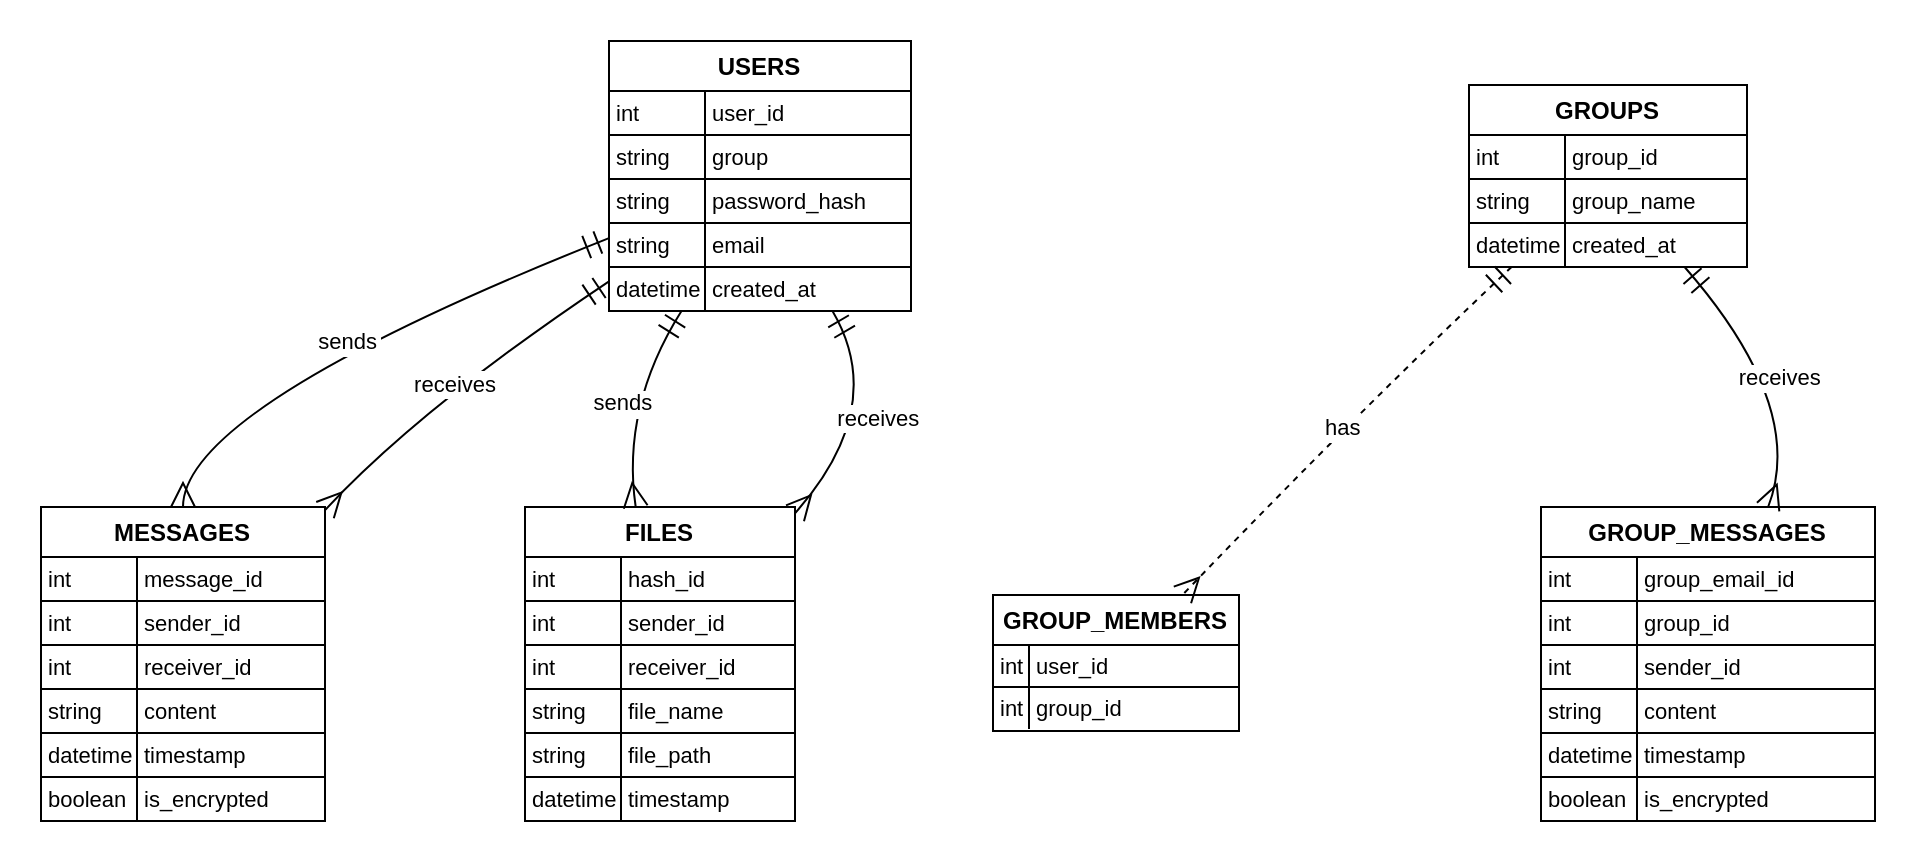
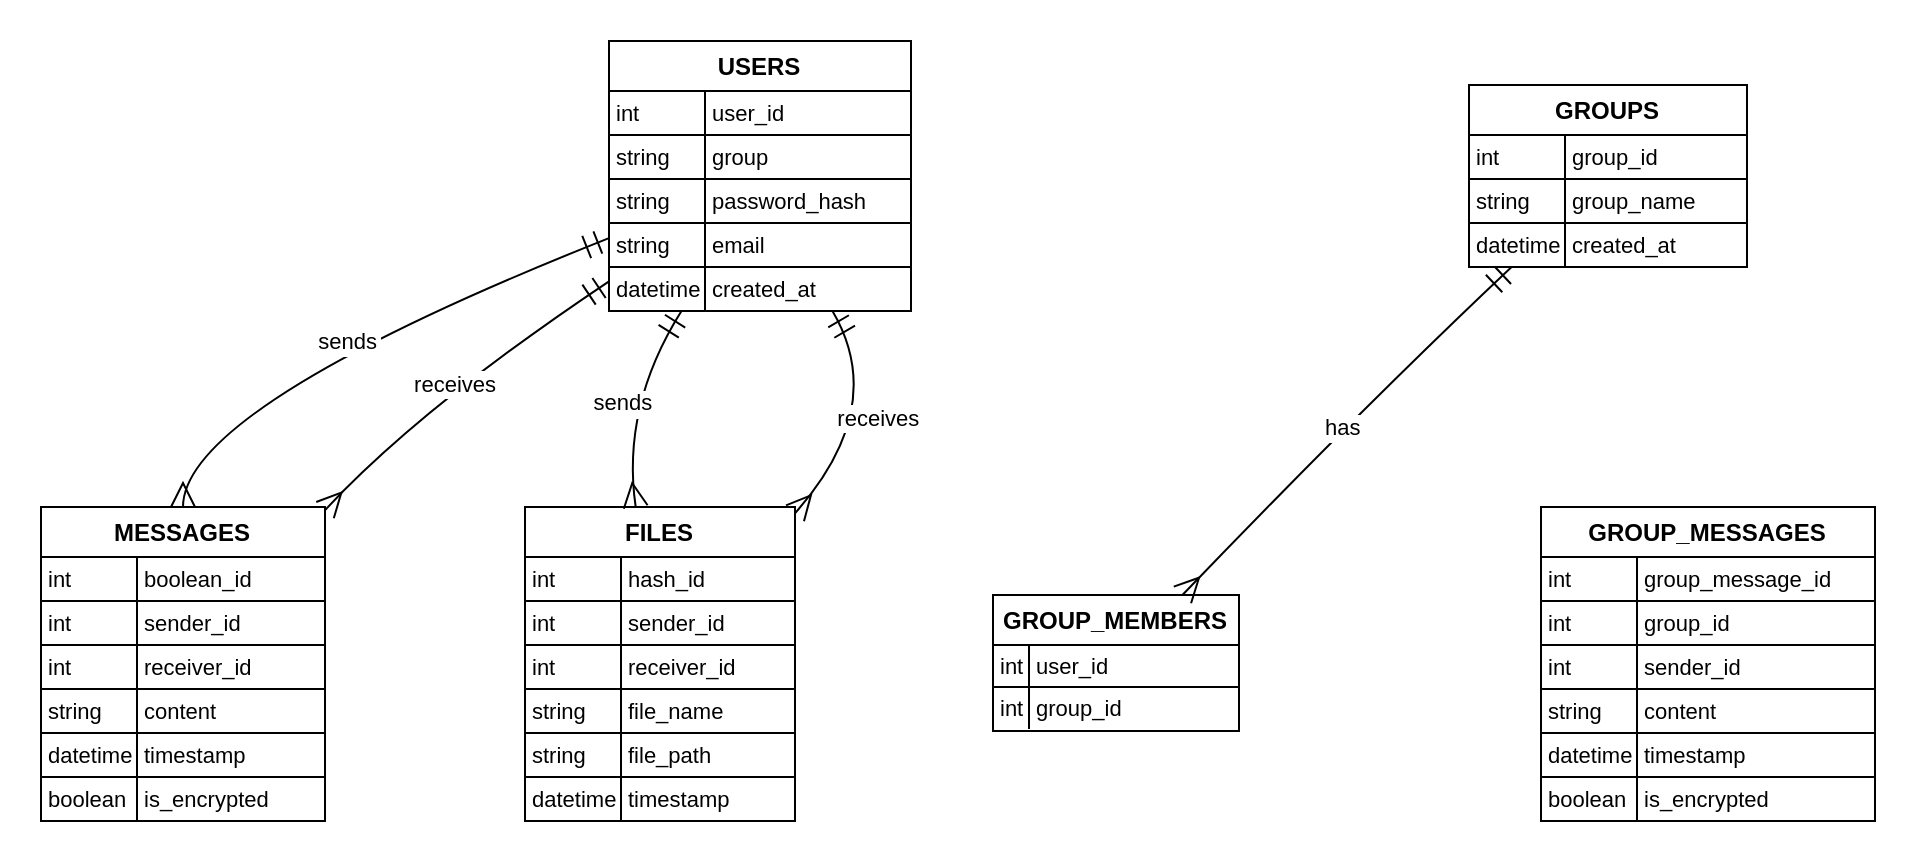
(1760, 380) -> none
(1255, 520) -> (1255, 520)
(203, 580) -> (200, 580)
(1722, 580) -> (1740, 580)
